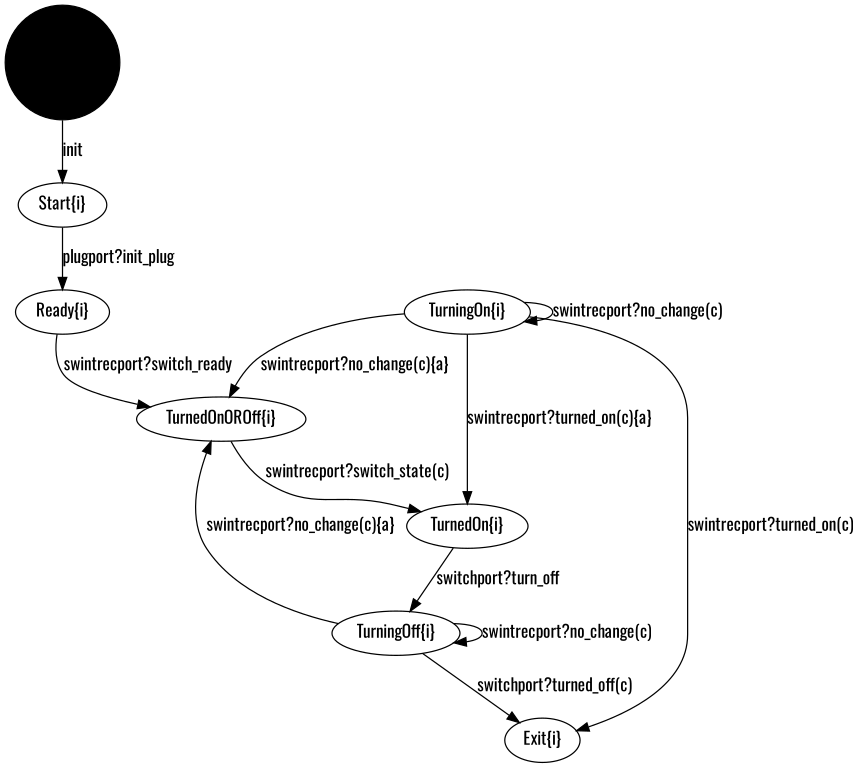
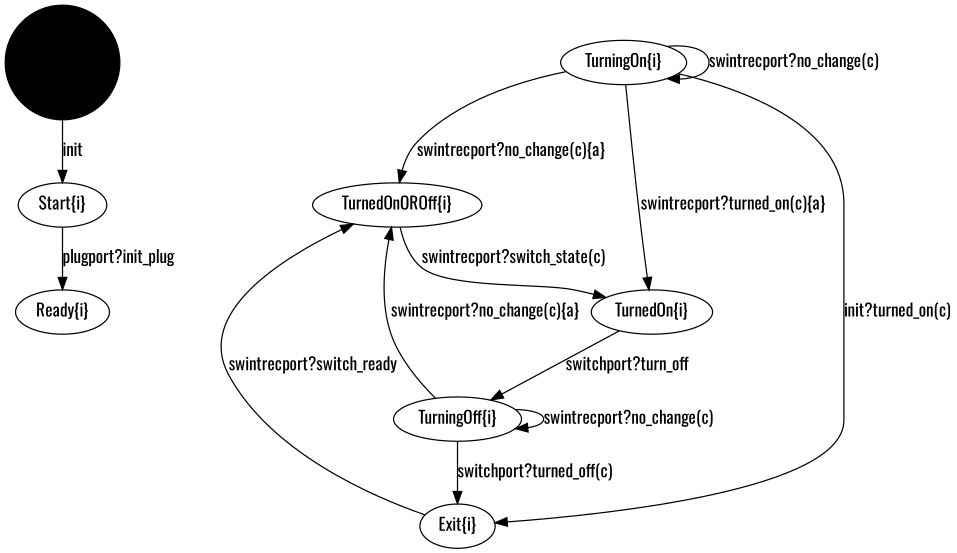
(79, 386) -> (240, 392)
(771, 526) -> (898, 312)
